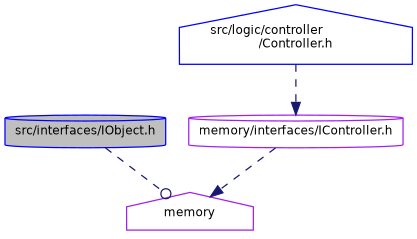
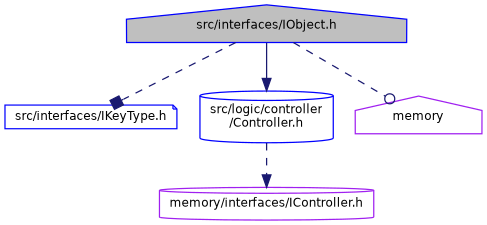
(296, 38) -> (267, 117)
none -> (267, 61)
none -> (91, 117)
(85, 131) -> (267, 26)
(248, 168) -> none
